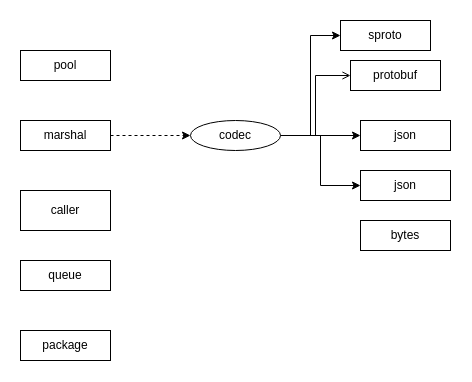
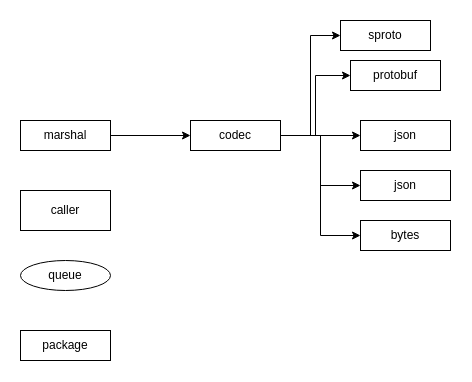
(66, 66) -> none
(343, 76) -> (342, 76)
(148, 136) -> (148, 136)
(236, 136) -> (236, 136)
none -> (321, 228)
(66, 276) -> (66, 276)
